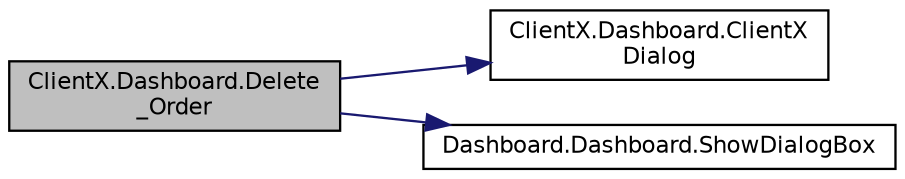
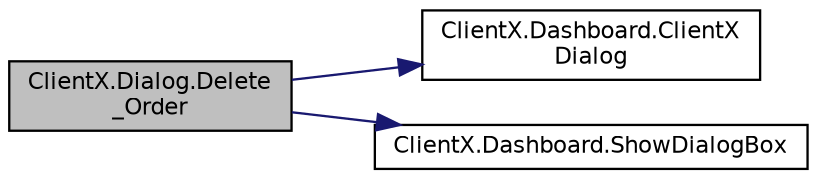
(175, 96) -> (150, 96)
(659, 147) -> (591, 147)
